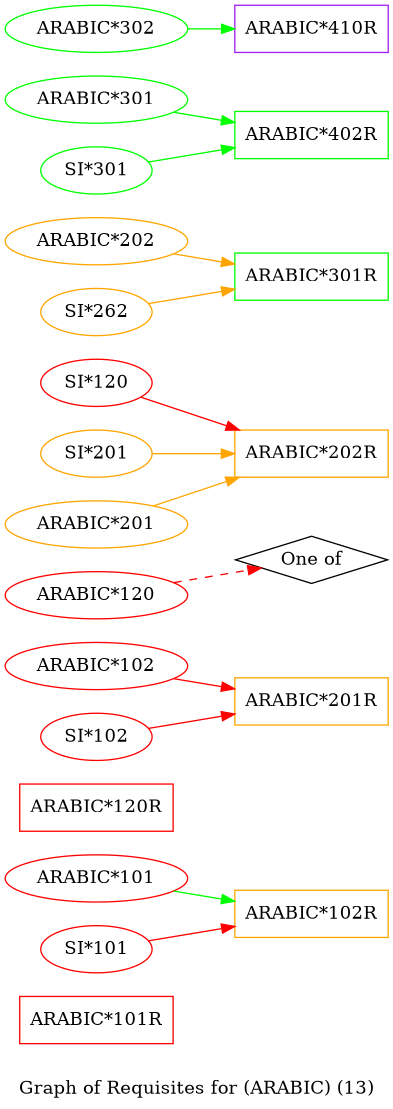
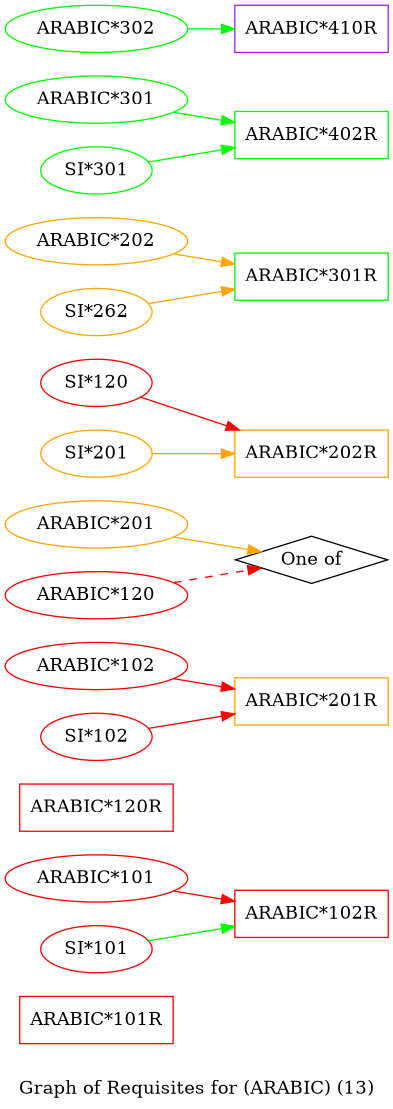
(190, 494) -> (211, 543)
(198, 895) -> (198, 895)
(312, 914) -> (312, 914)
(185, 935) -> (185, 935)
